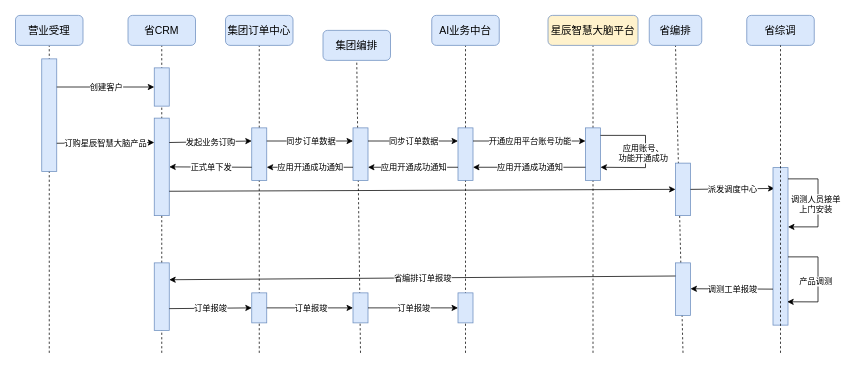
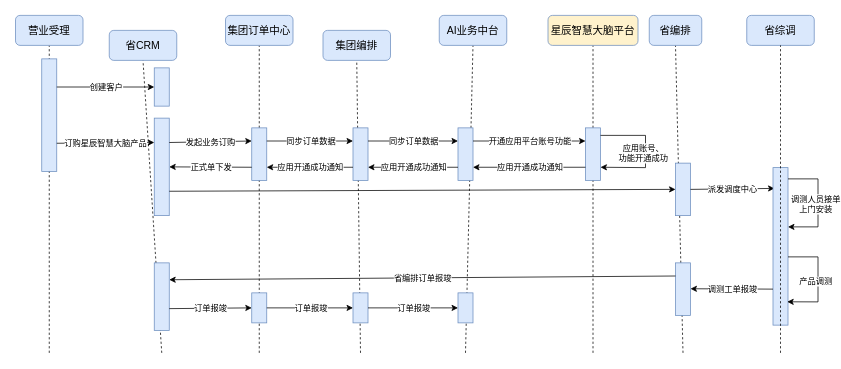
(162, 30) -> (143, 45)
(465, 30) -> (473, 30)
